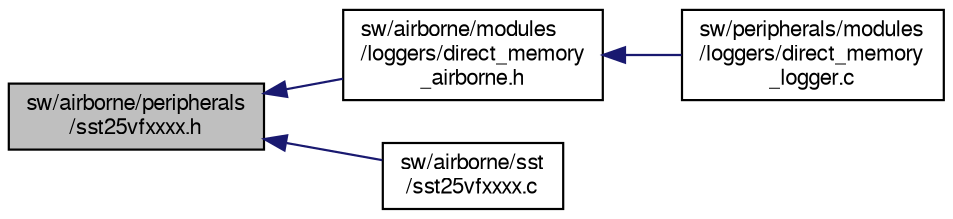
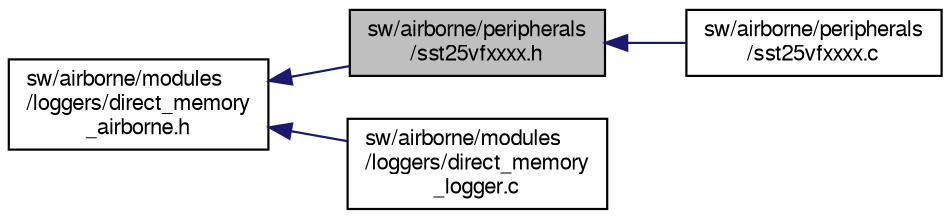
(813, 55) -> (477, 164)
(314, 84) -> (320, 71)
(473, 176) -> (814, 43)
